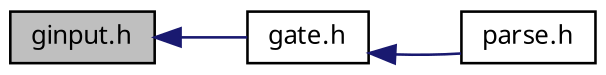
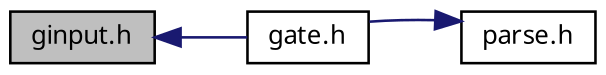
(428, 55) -> (402, 20)
